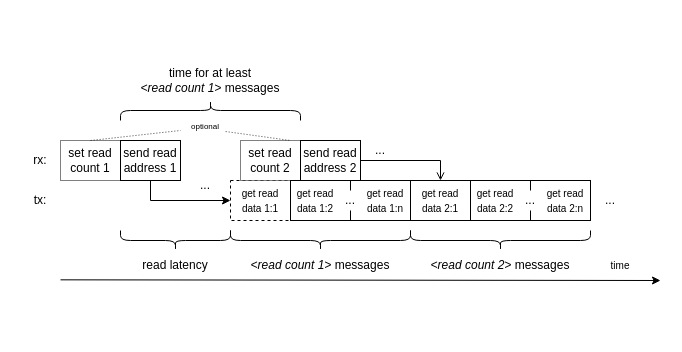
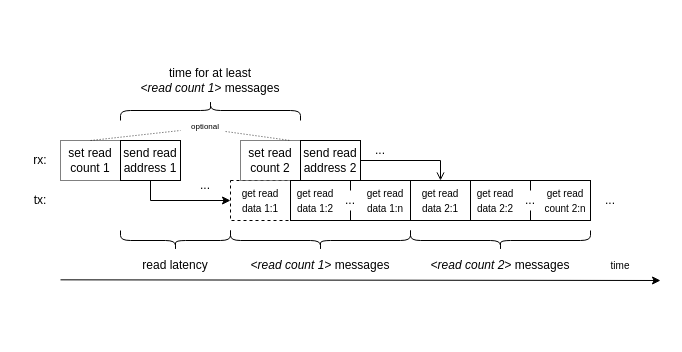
(566, 201) -> (566, 201)
